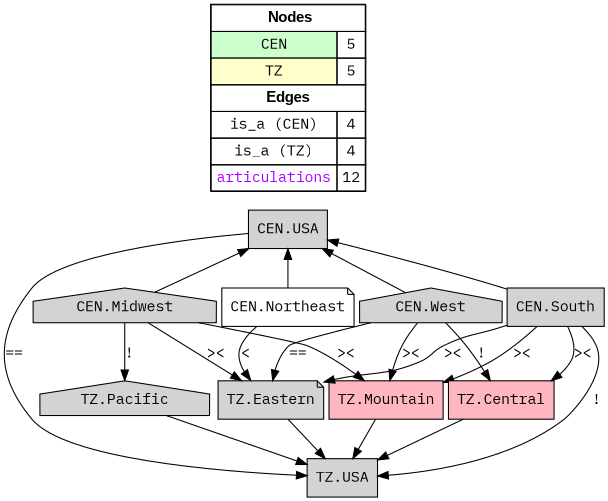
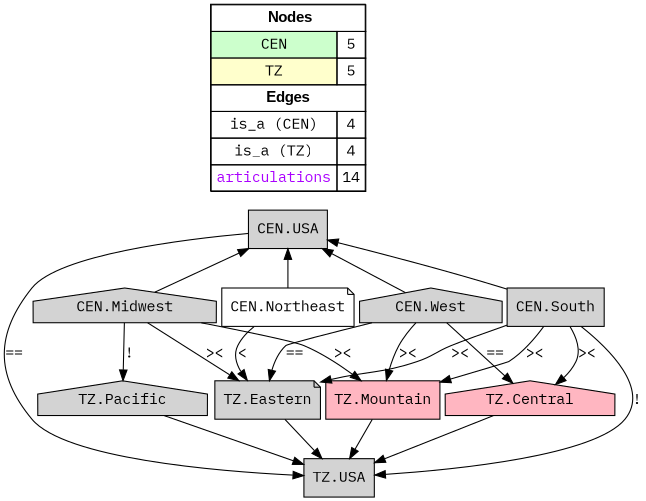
(351, 178) -> (351, 178)
(482, 354) -> (495, 354)
(501, 400) -> (530, 400)
